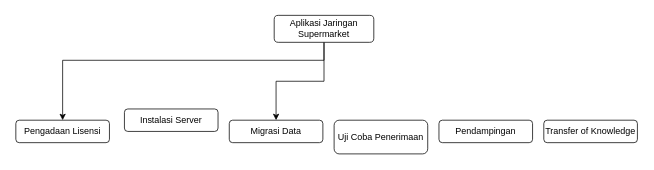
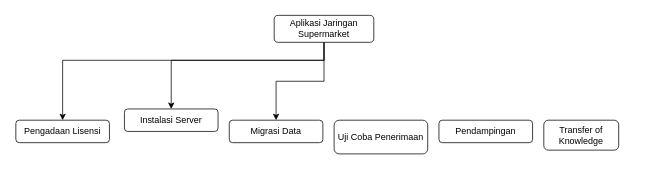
none -> (171, 83)
(591, 132) -> (582, 135)
